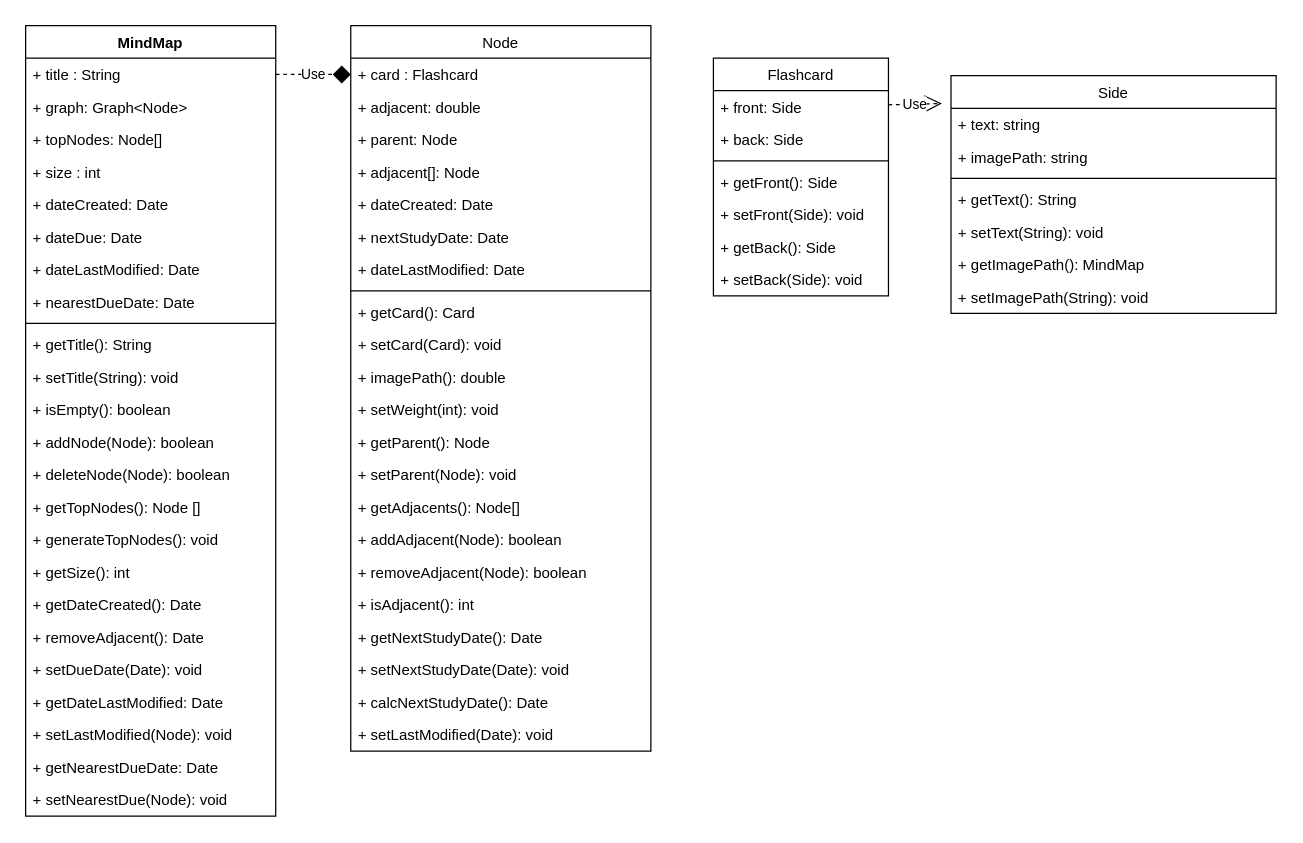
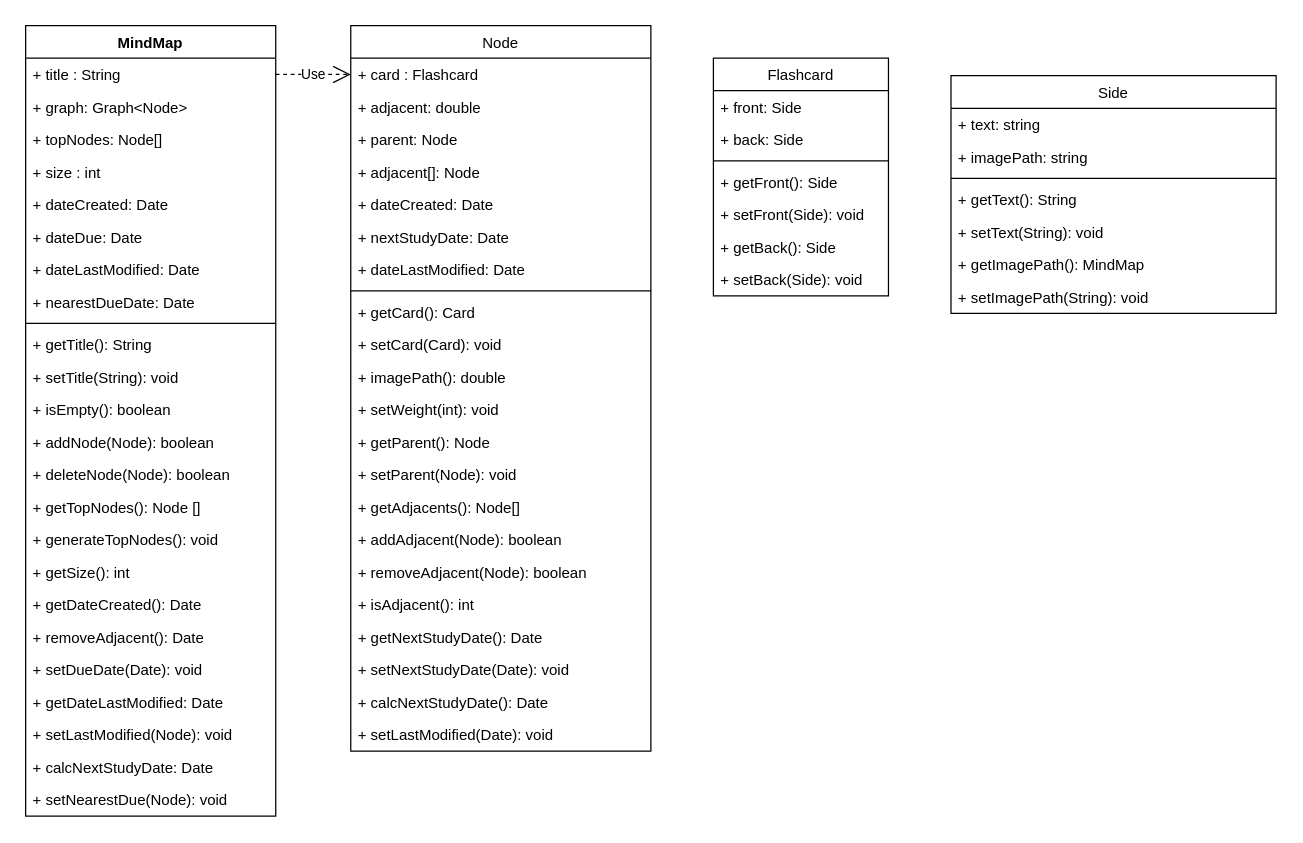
(332, 74) -> (339, 74)
(913, 104) -> none
(132, 768) -> (130, 768)
